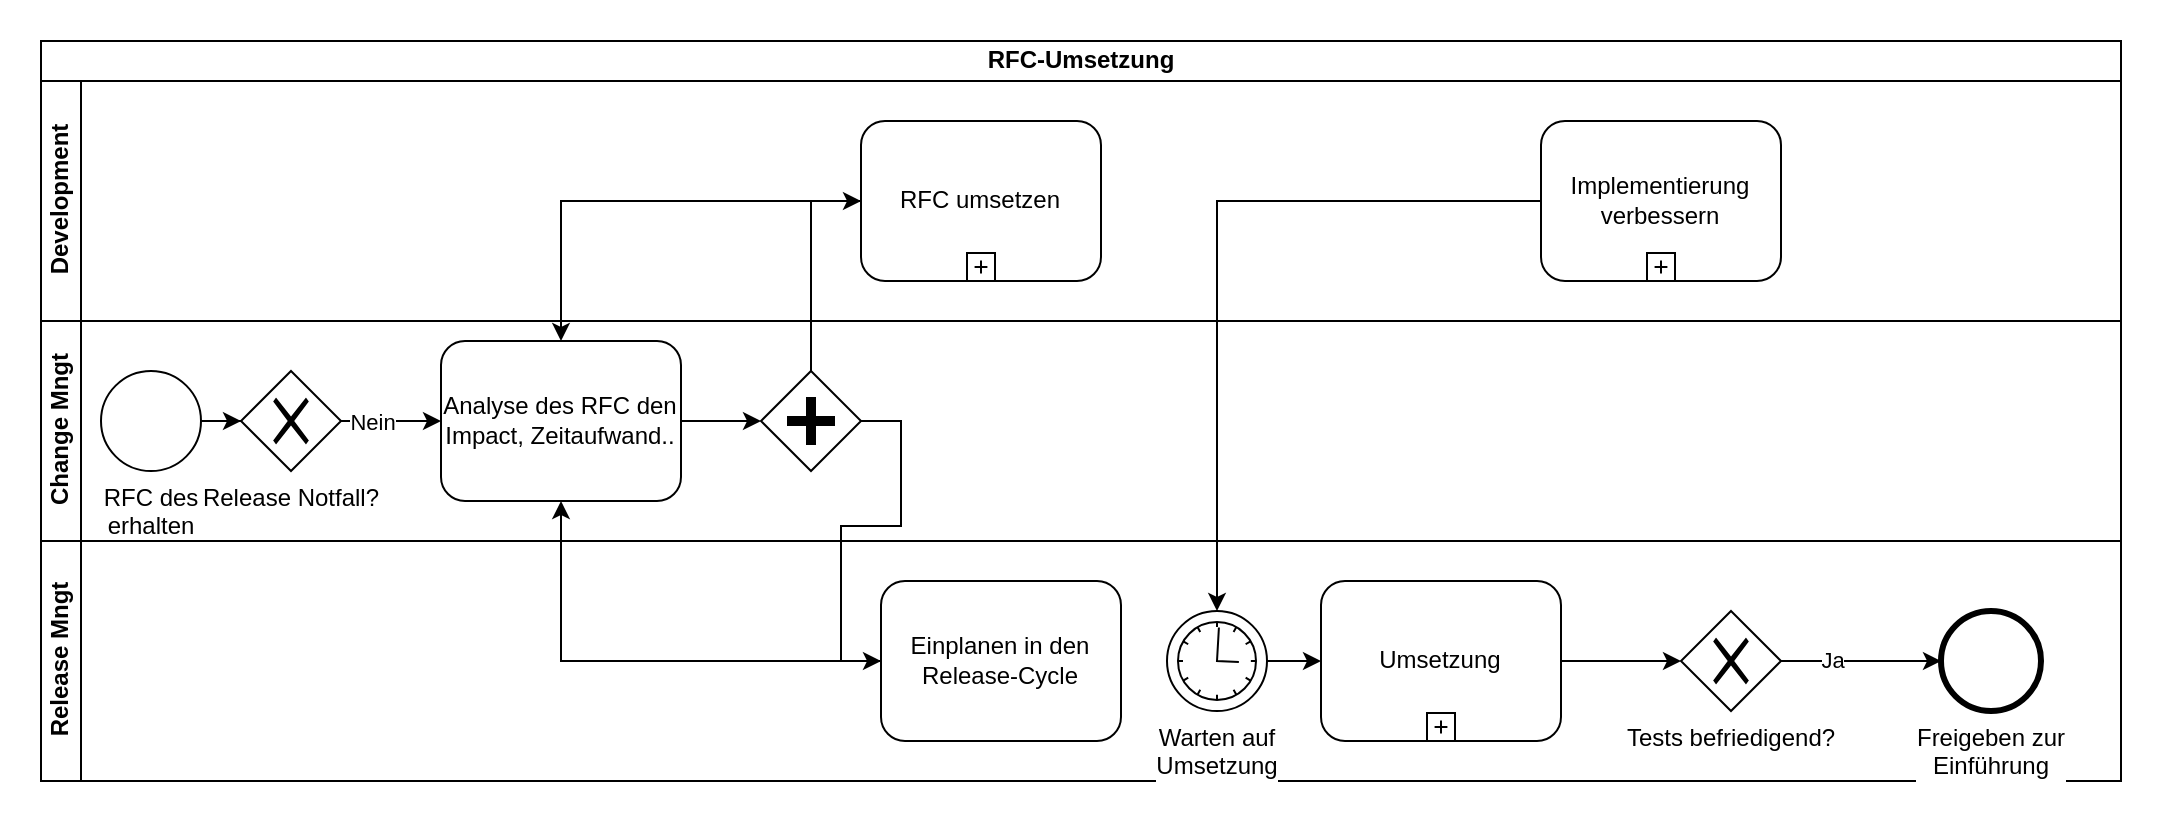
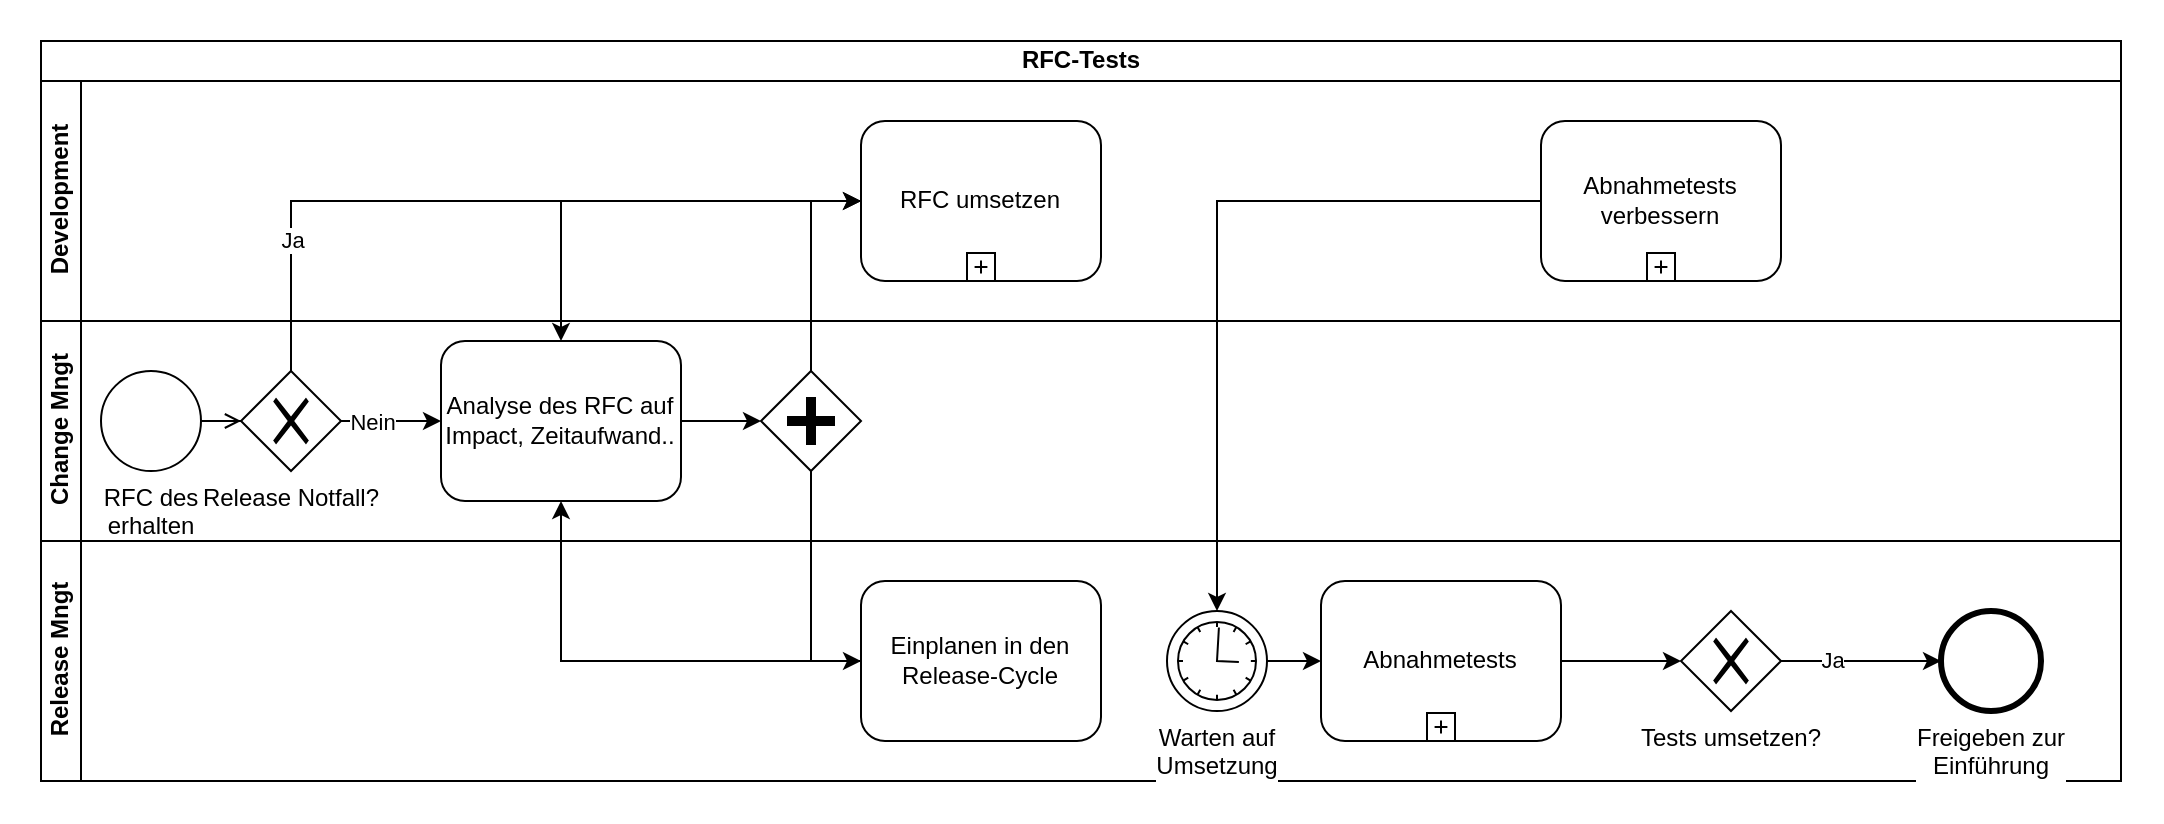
(1082, 61) -> (1082, 61)
none -> (366, 201)
(1661, 201) -> (1661, 201)
(226, 421) -> (229, 421)
(561, 421) -> (561, 421)
(1001, 661) -> (981, 661)
(1441, 661) -> (1441, 661)
(1732, 739) -> (1732, 739)
